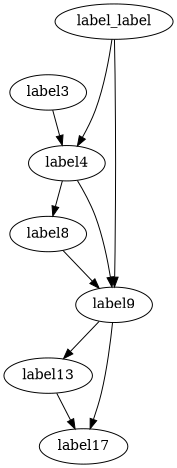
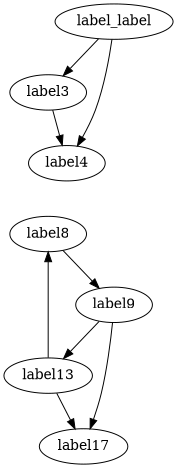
(116, 158) -> (84, 54)
(59, 194) -> (48, 310)
(99, 227) -> none
